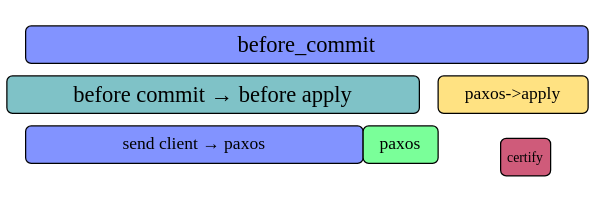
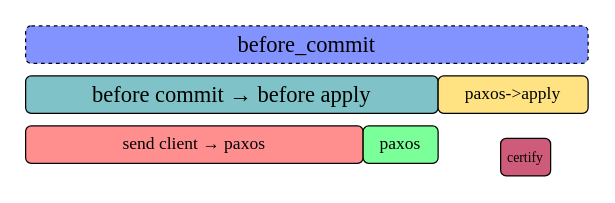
(307, 44) -> (307, 44)
(213, 94) -> (232, 94)
(194, 144) -> (194, 144)
